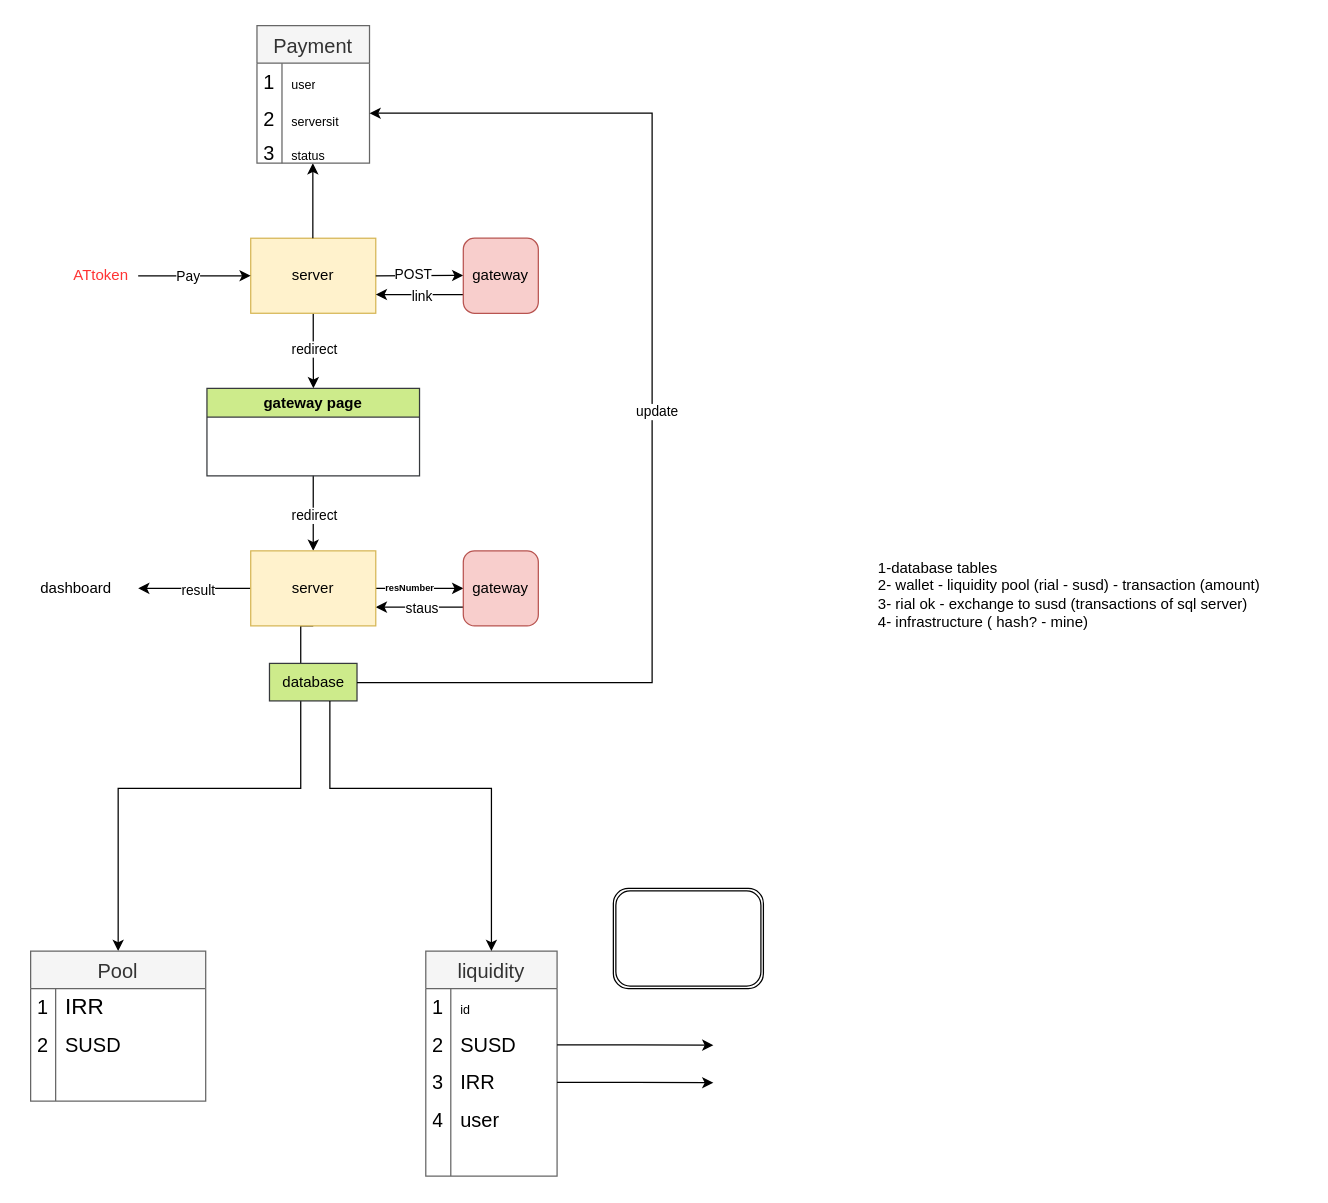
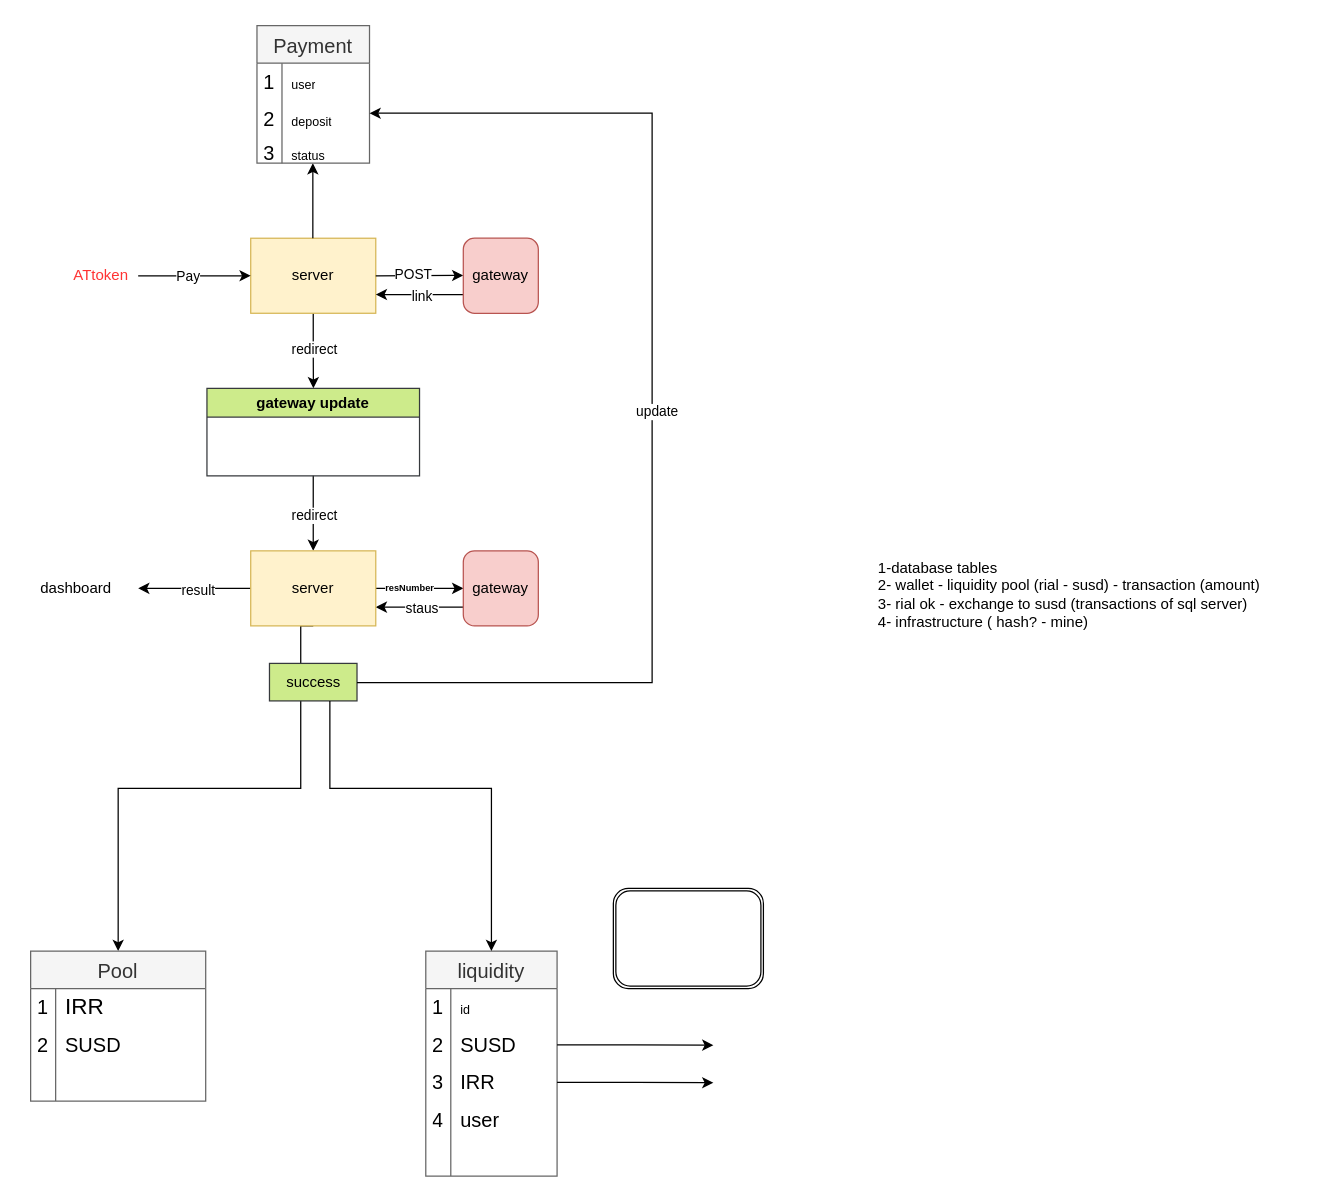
(331, 119) -> (328, 119)
(313, 403) -> (313, 403)
(314, 682) -> (314, 682)
